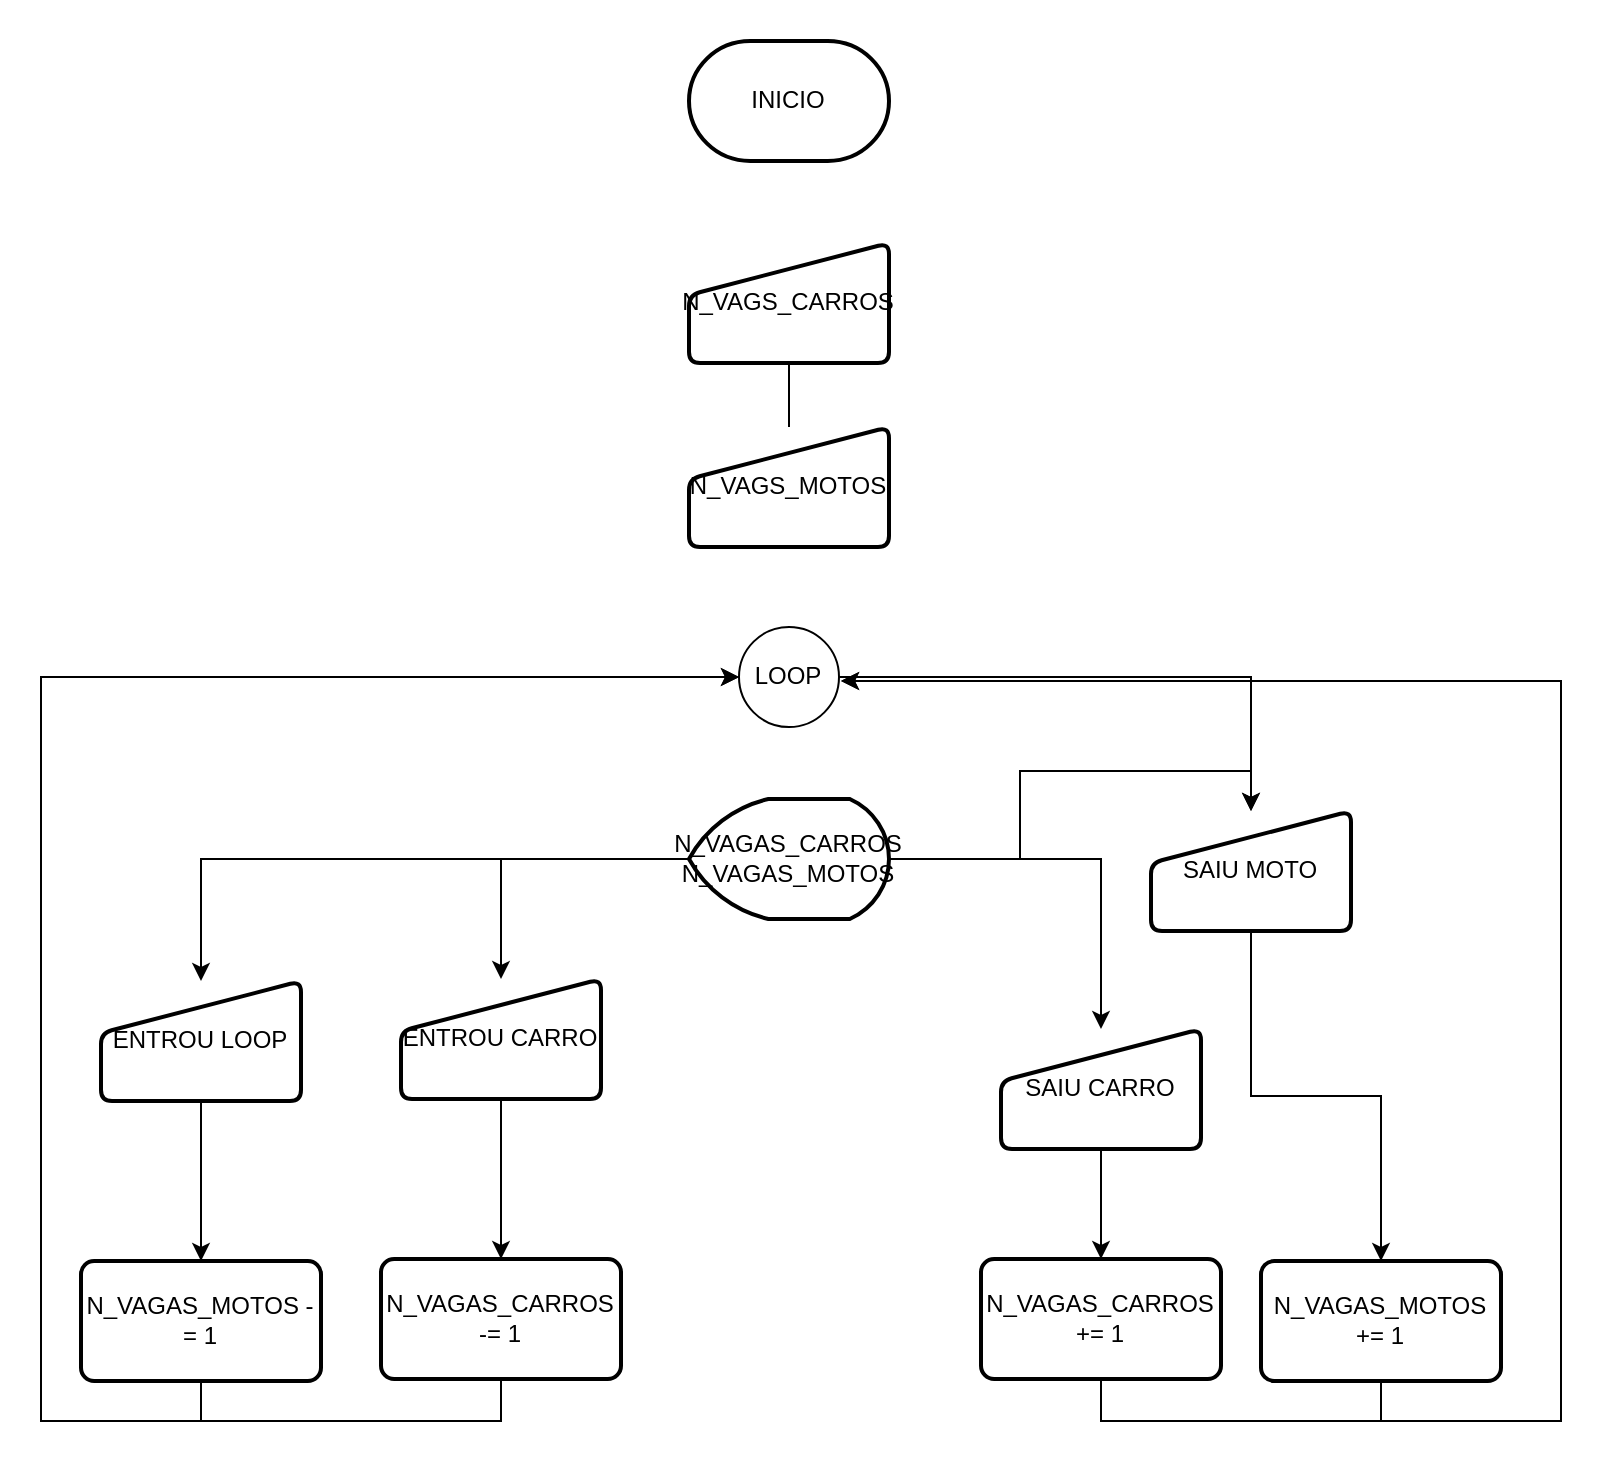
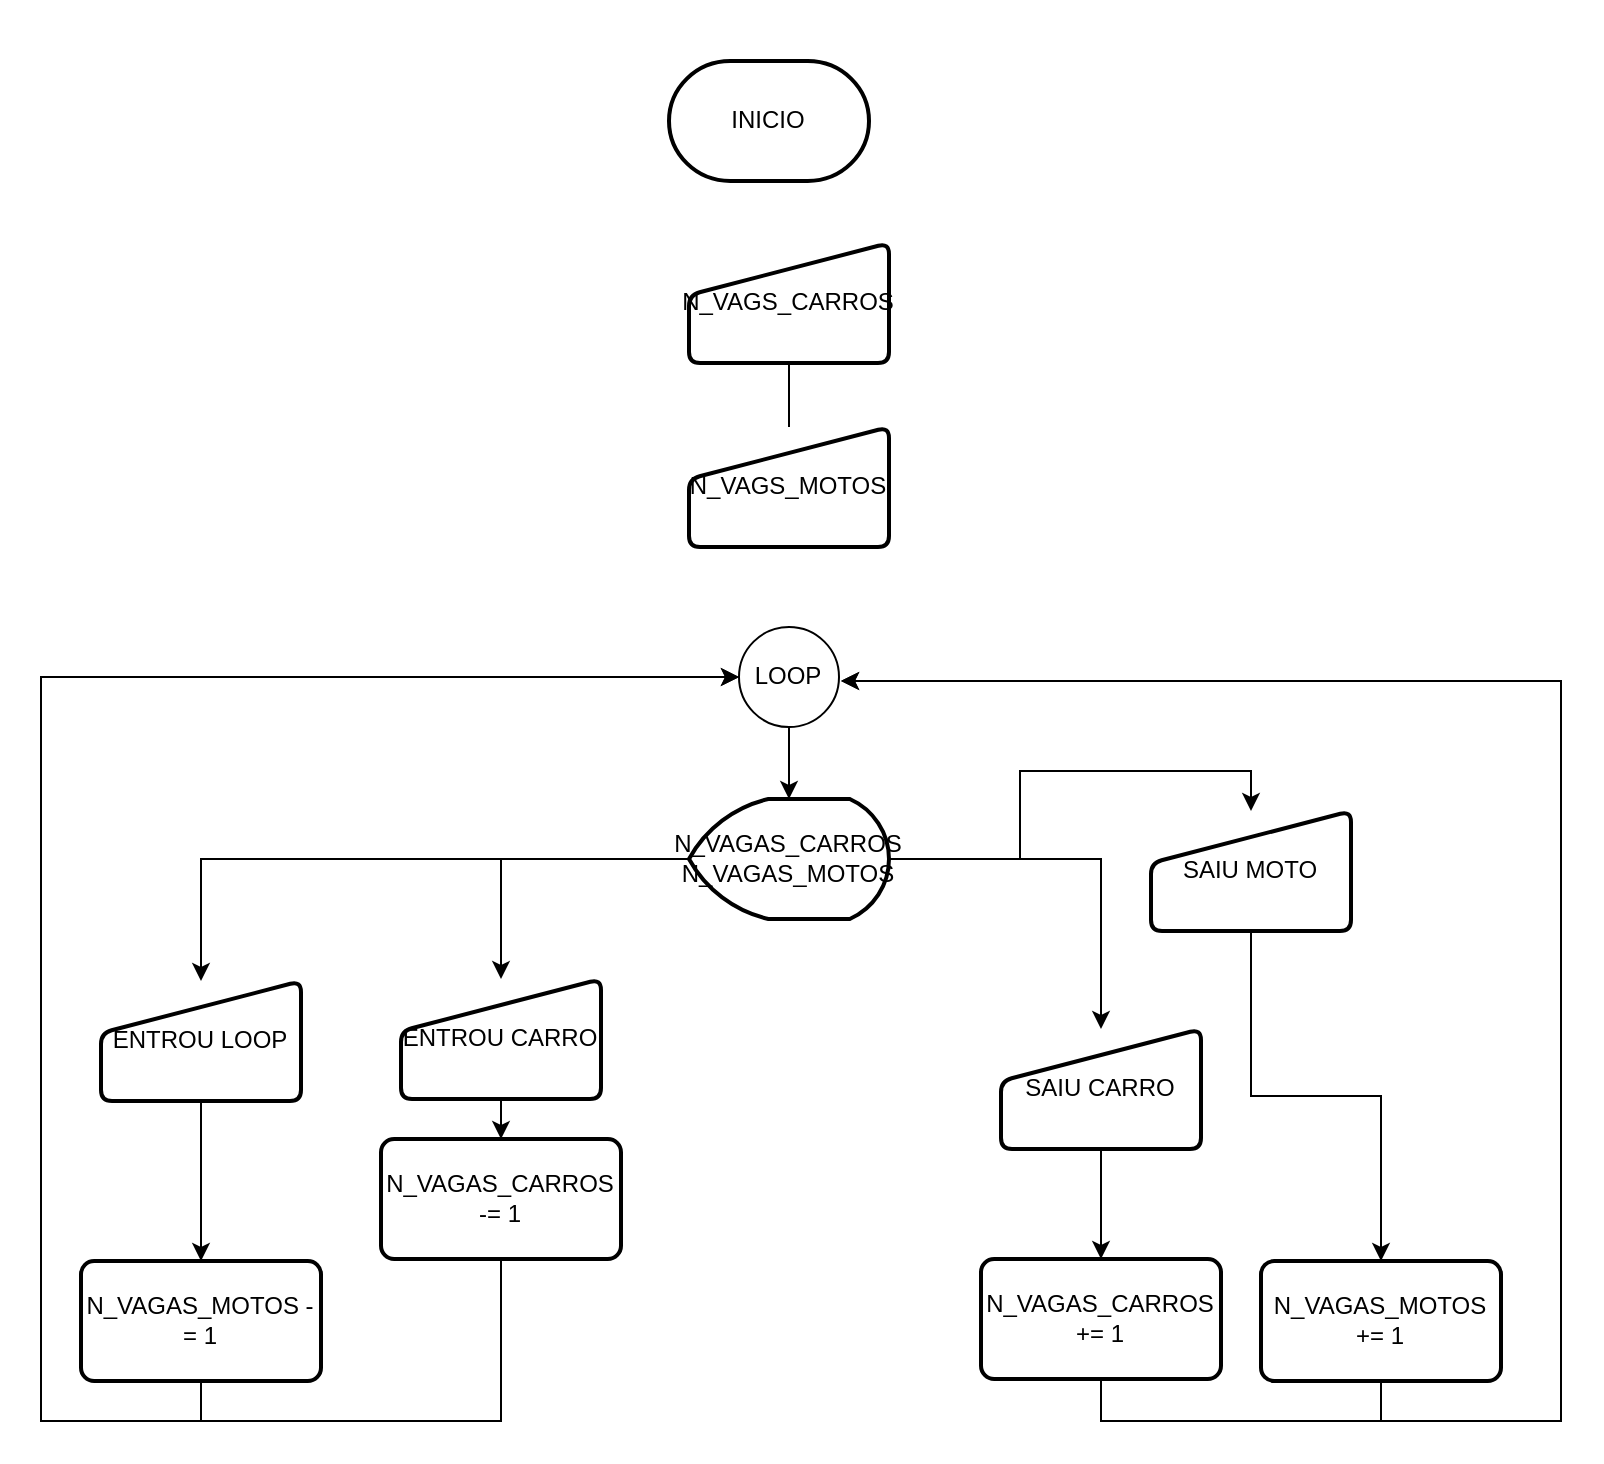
(789, 101) -> (769, 121)
(1090, 677) -> (789, 764)
(501, 1319) -> (501, 1199)
